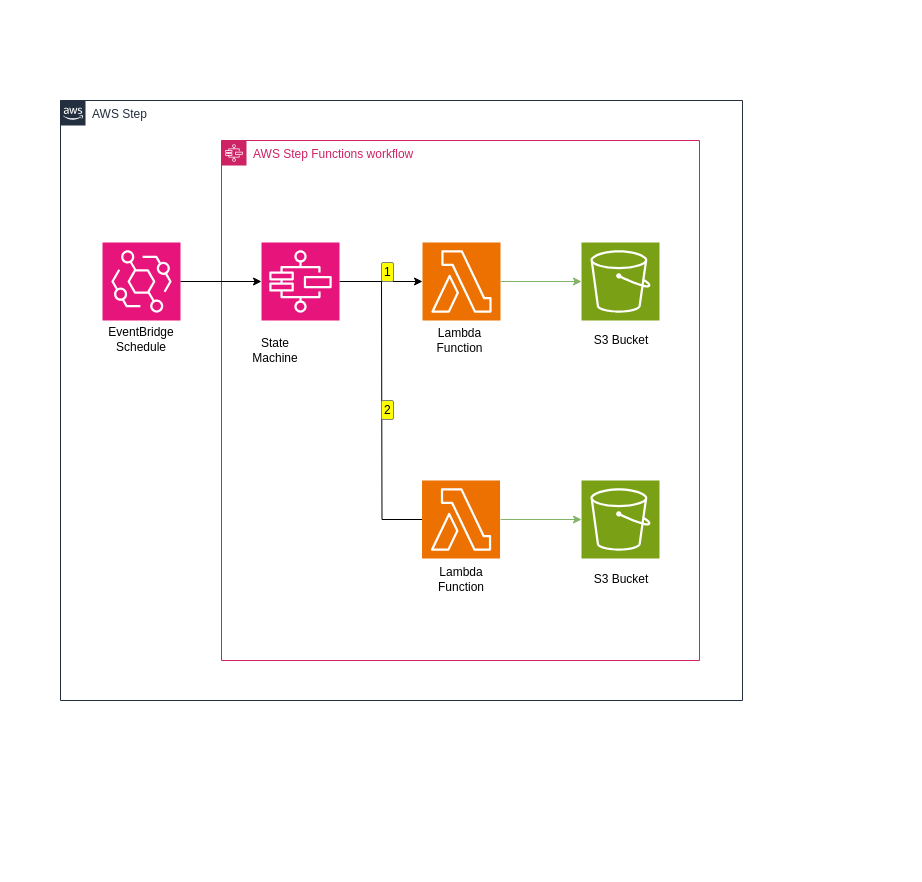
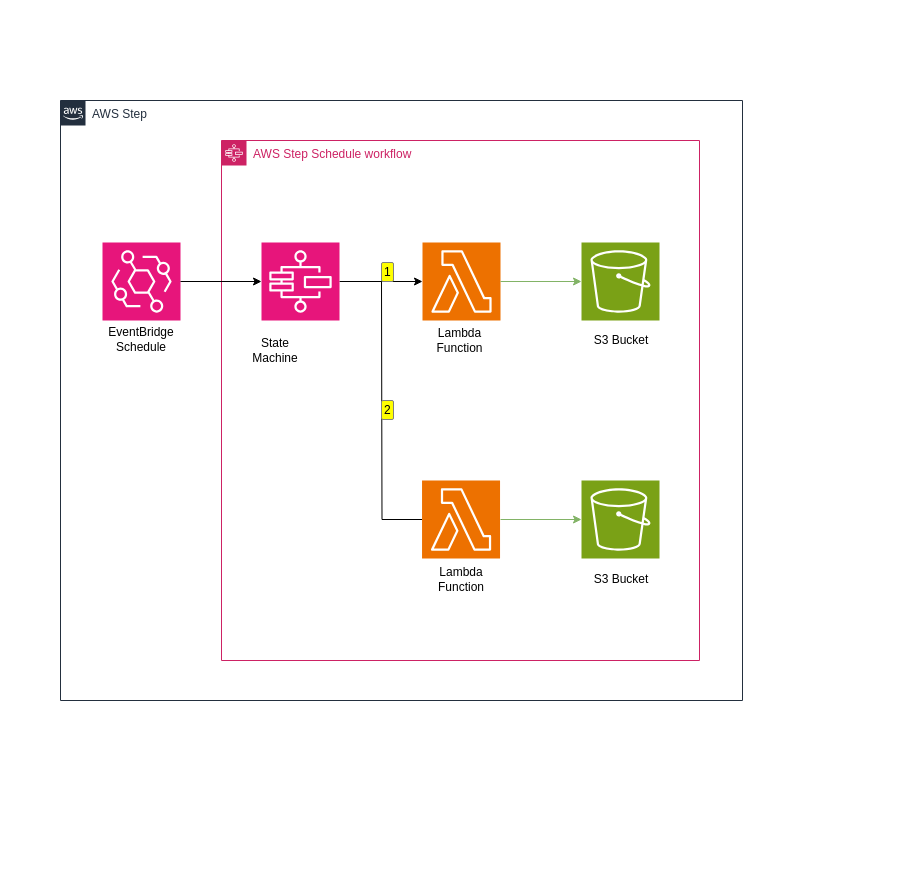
(336, 155) -> (333, 155)
